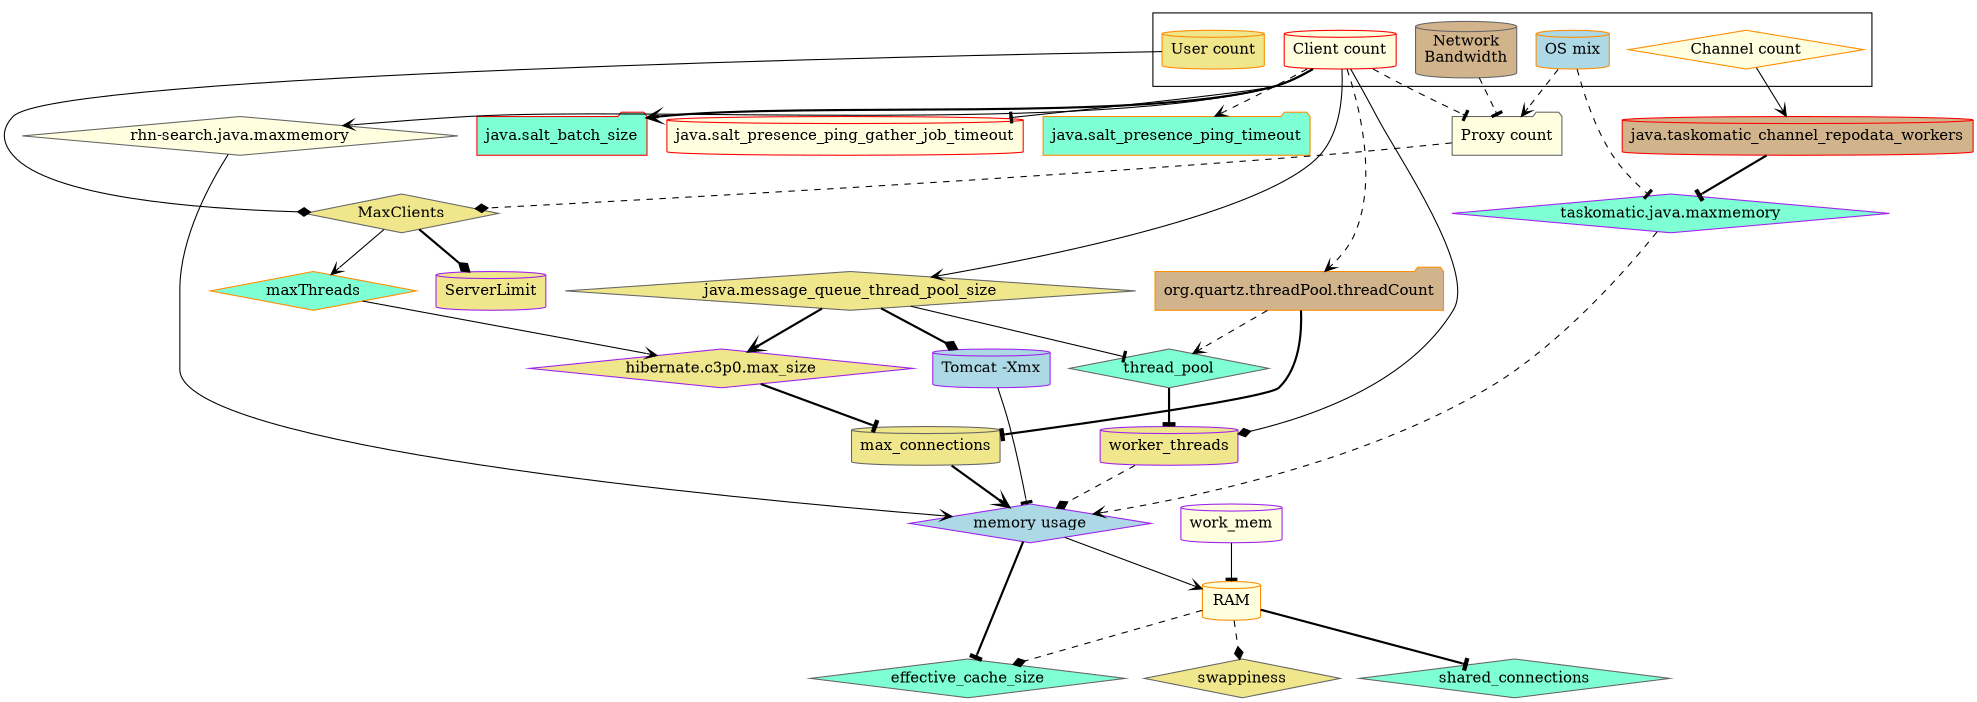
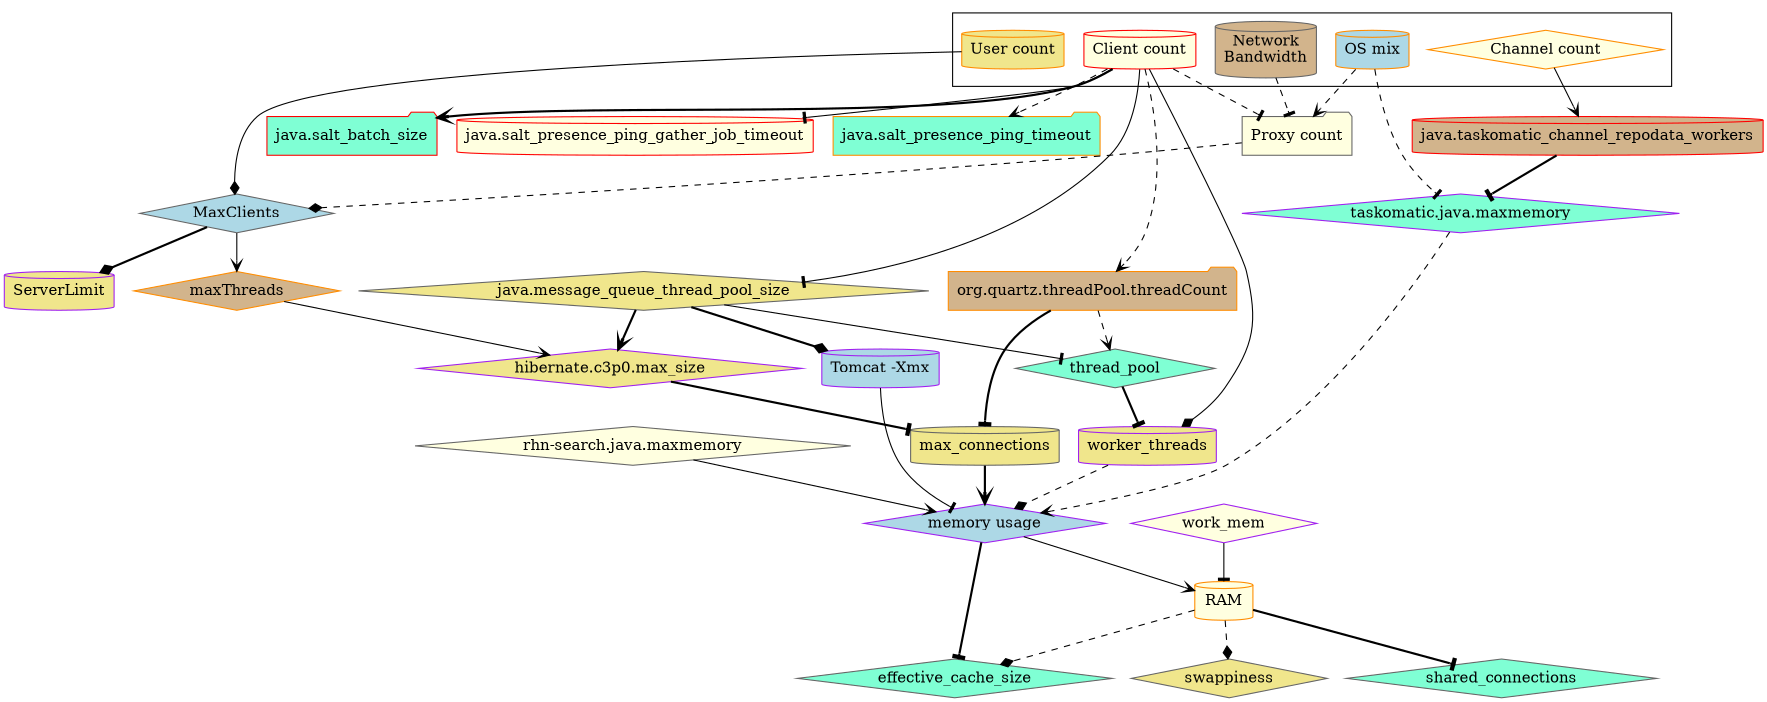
(643, 114) -> none
(402, 213) -> (237, 213)
(1181, 221) -> (1011, 223)
(313, 291) -> (237, 291)
(1231, 523) -> (1224, 523)
